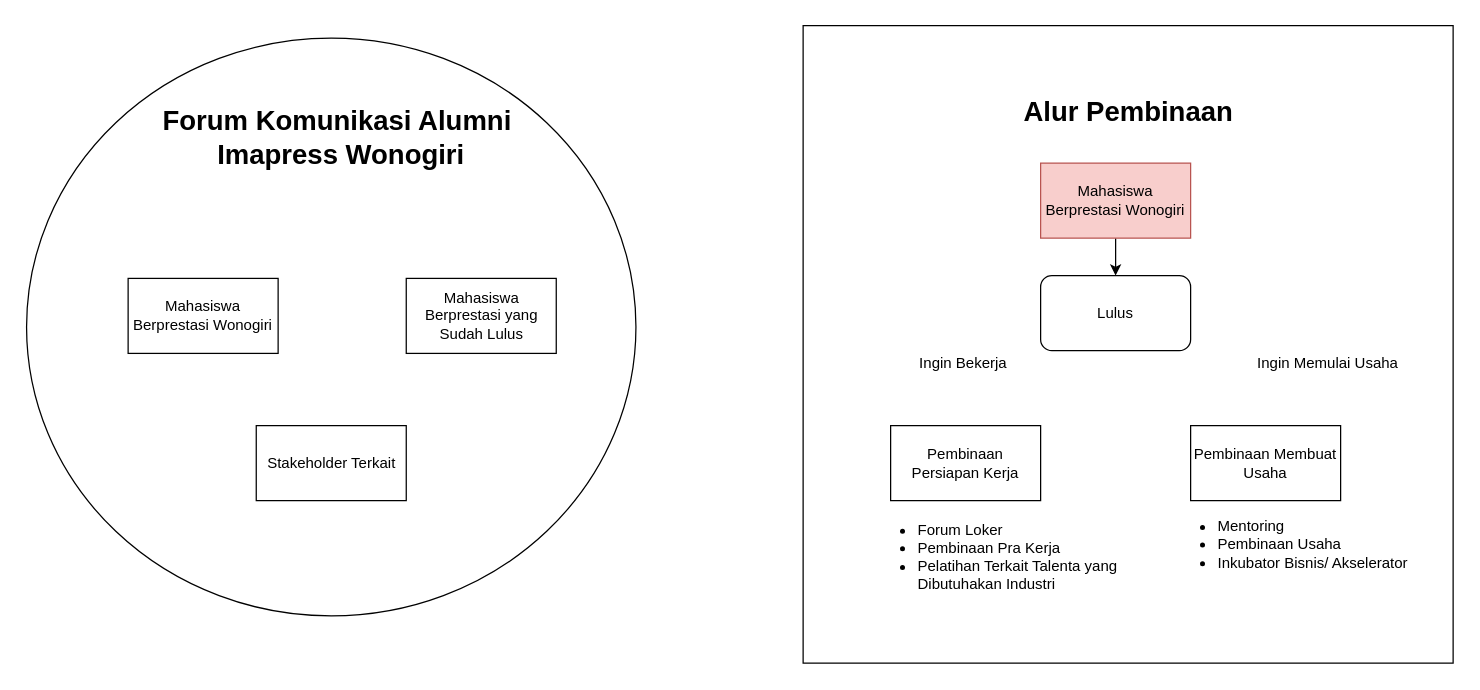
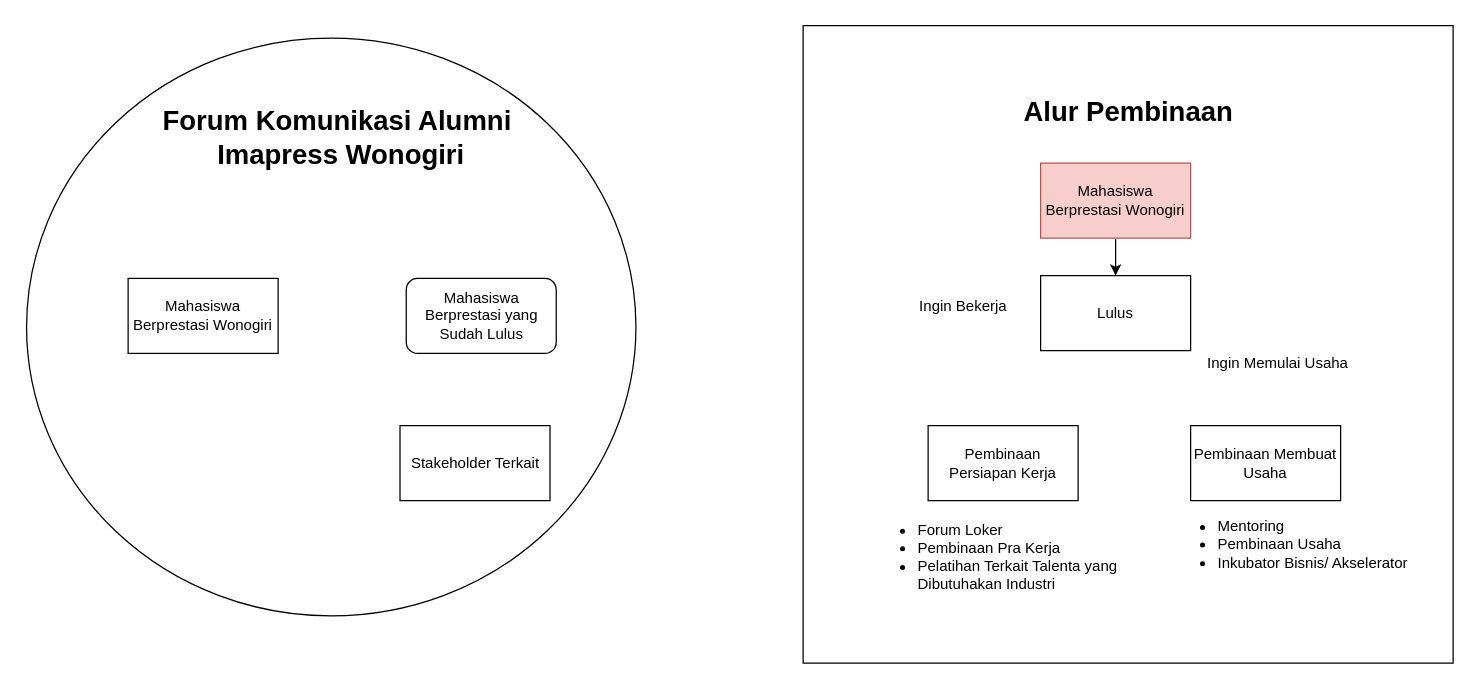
(1116, 313) -> (1116, 313)
(481, 316) -> (481, 316)
(966, 363) -> (966, 307)
(1328, 363) -> (1278, 363)
(331, 463) -> (475, 463)
(966, 463) -> (1003, 463)
